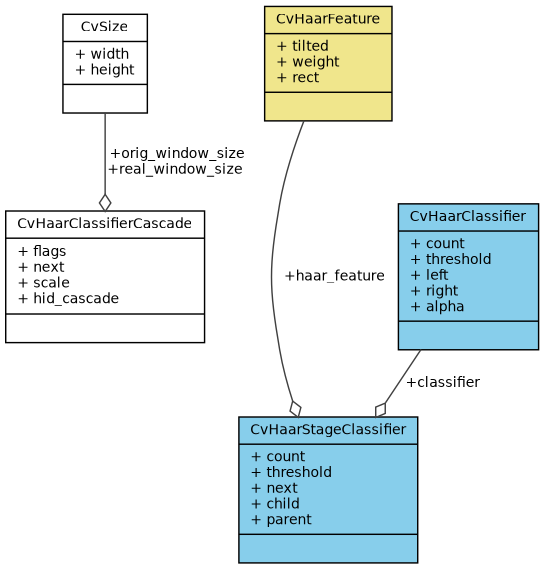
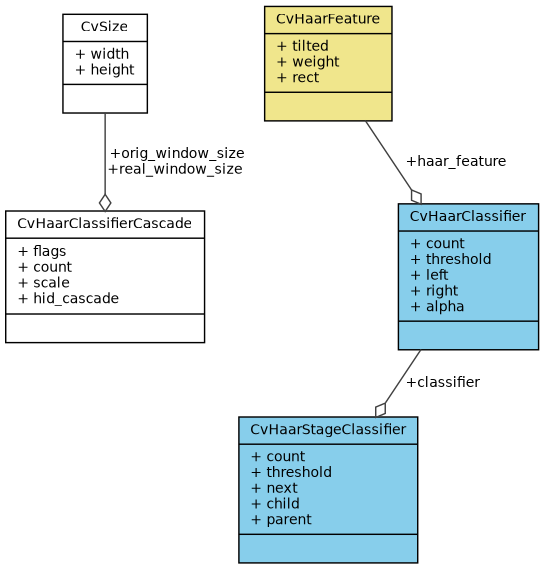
(272, 260) -> (388, 155)
(41, 268) -> (45, 268)
